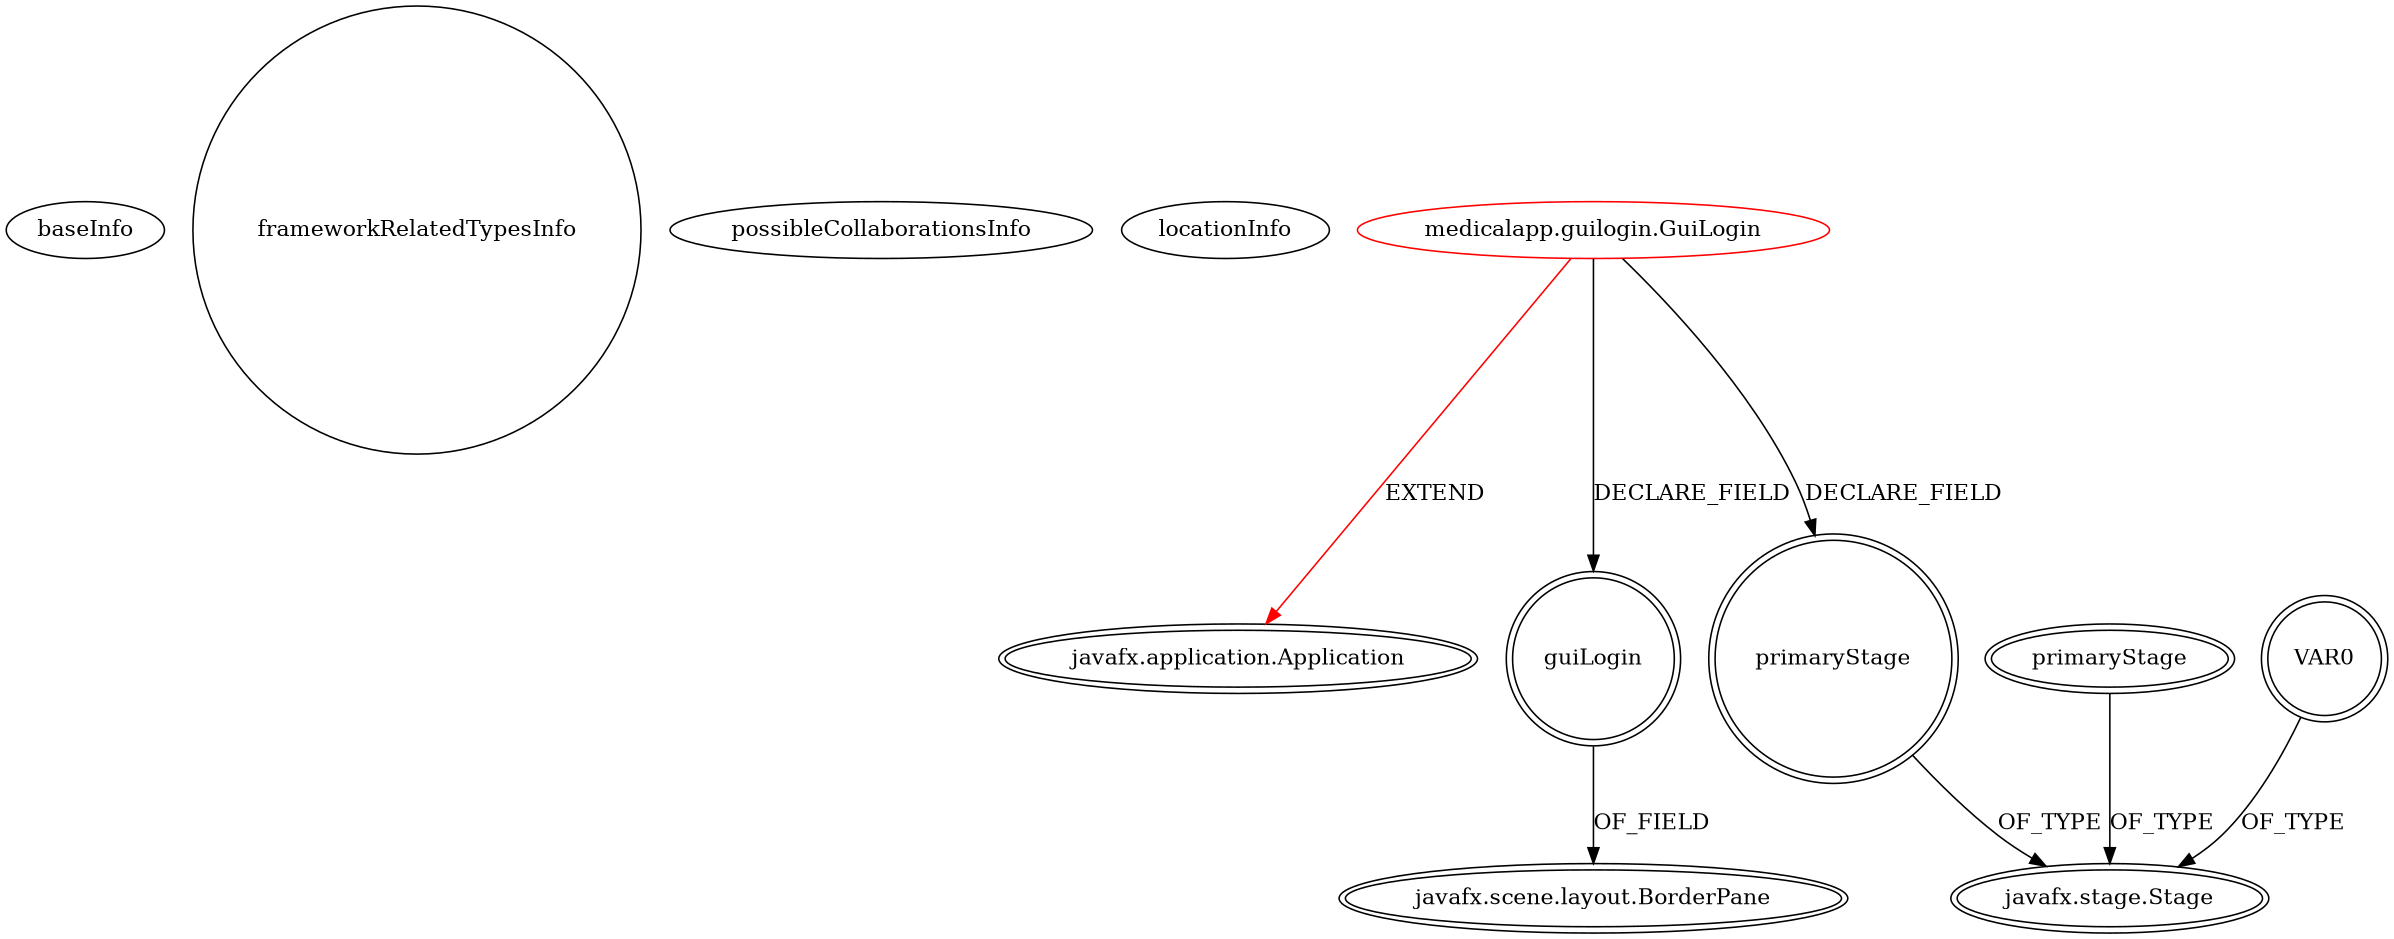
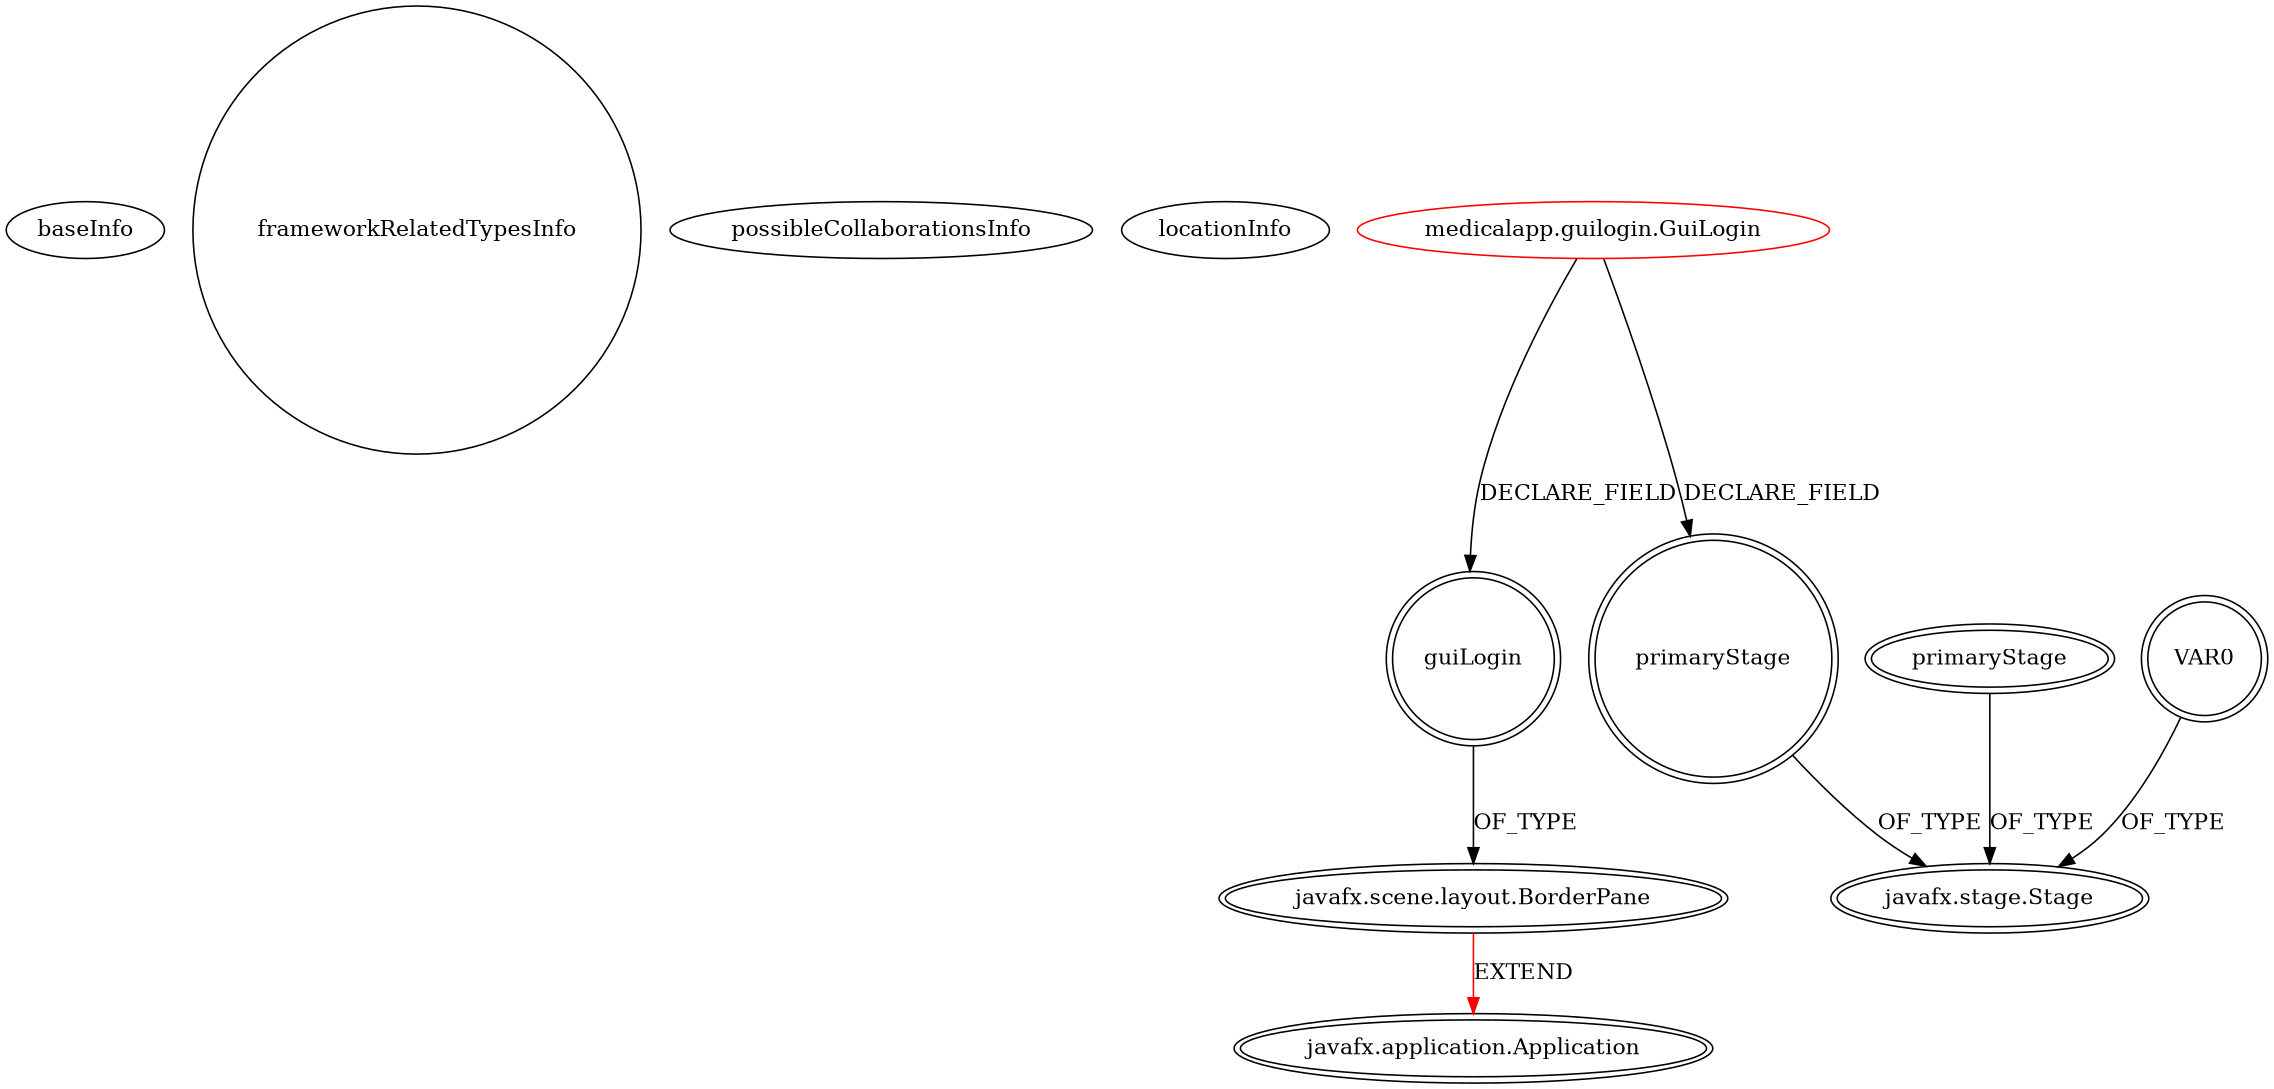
(1423, 435) -> (1473, 965)
(1652, 823) -> (1526, 823)
